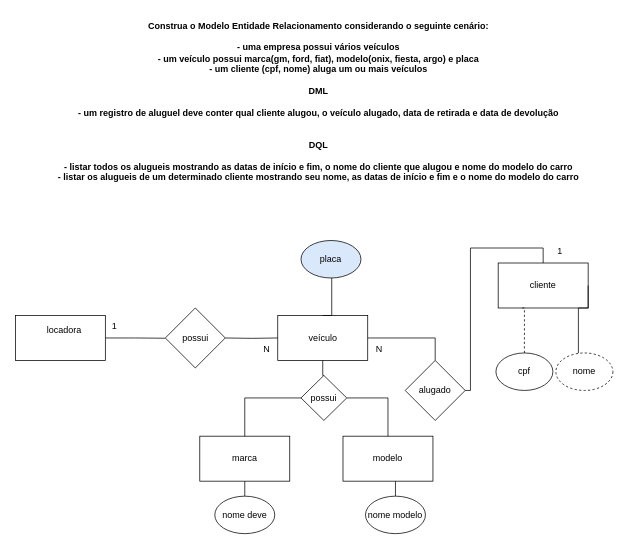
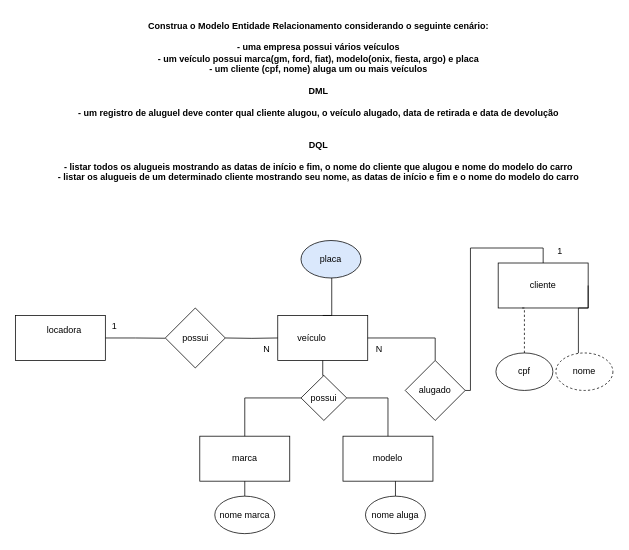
(323, 338) -> (312, 338)
(245, 515) -> (245, 515)
(396, 515) -> (396, 515)
